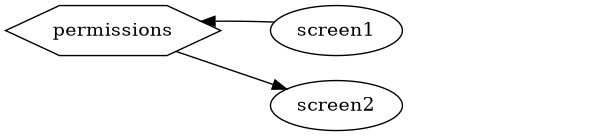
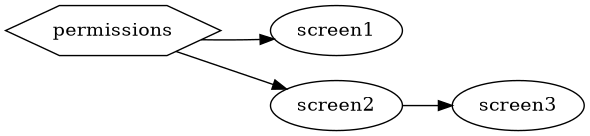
(245, 21) -> (230, 40)
none -> (518, 106)
